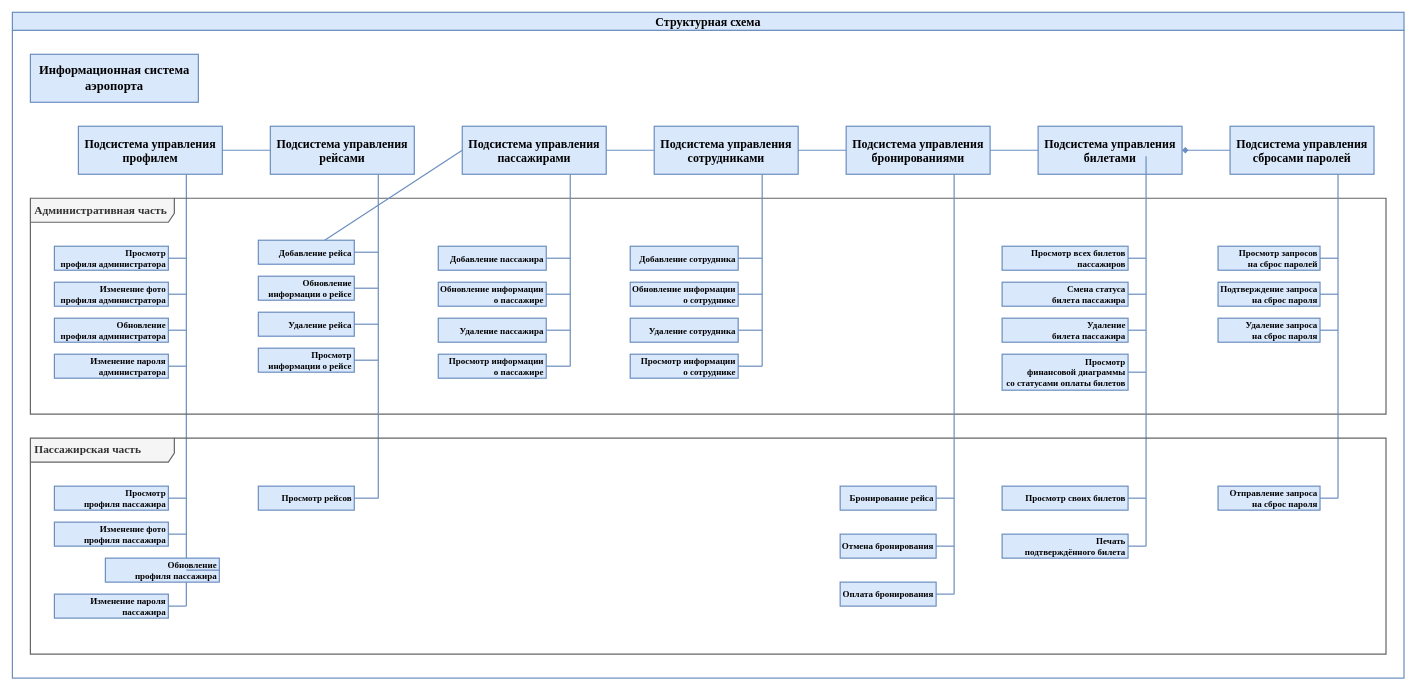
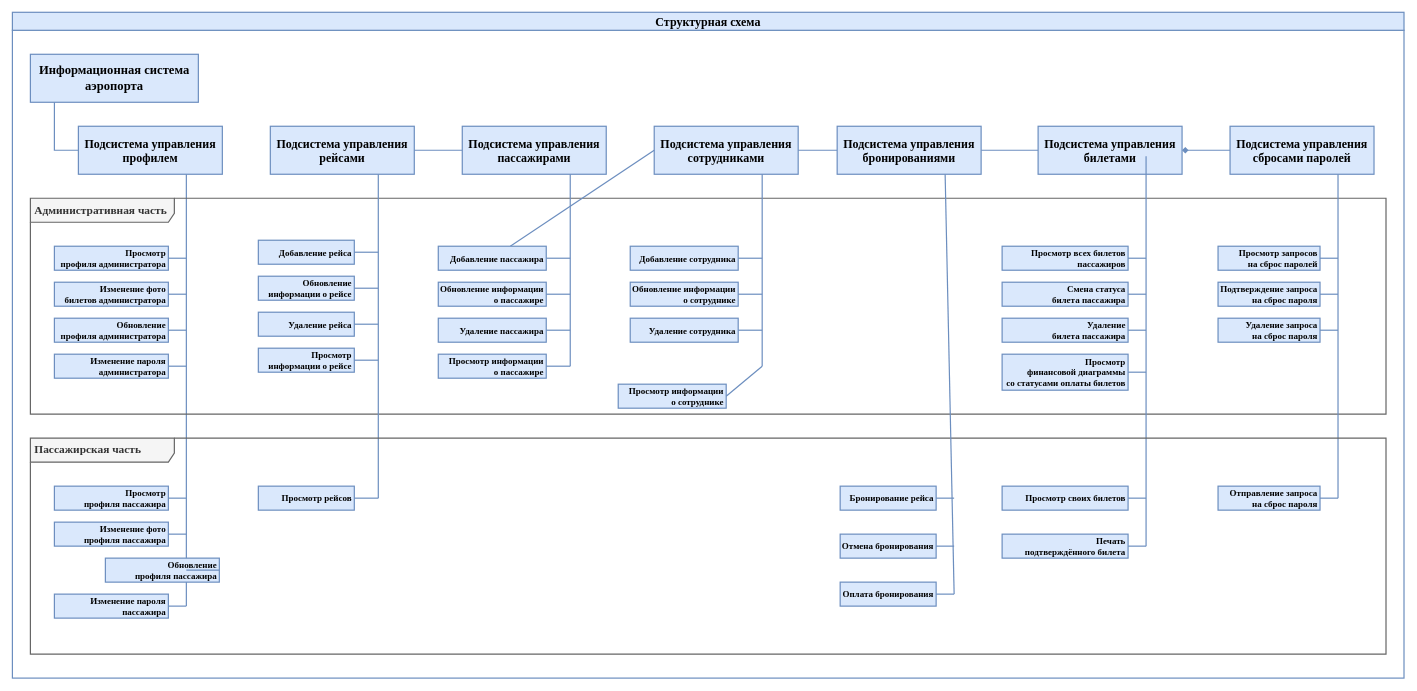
none -> (54, 138)
(246, 150) -> none
(630, 150) -> (585, 196)
(918, 150) -> (909, 150)
(393, 195) -> (438, 150)
(112, 294) -> (112, 294)
(684, 366) -> (672, 396)
